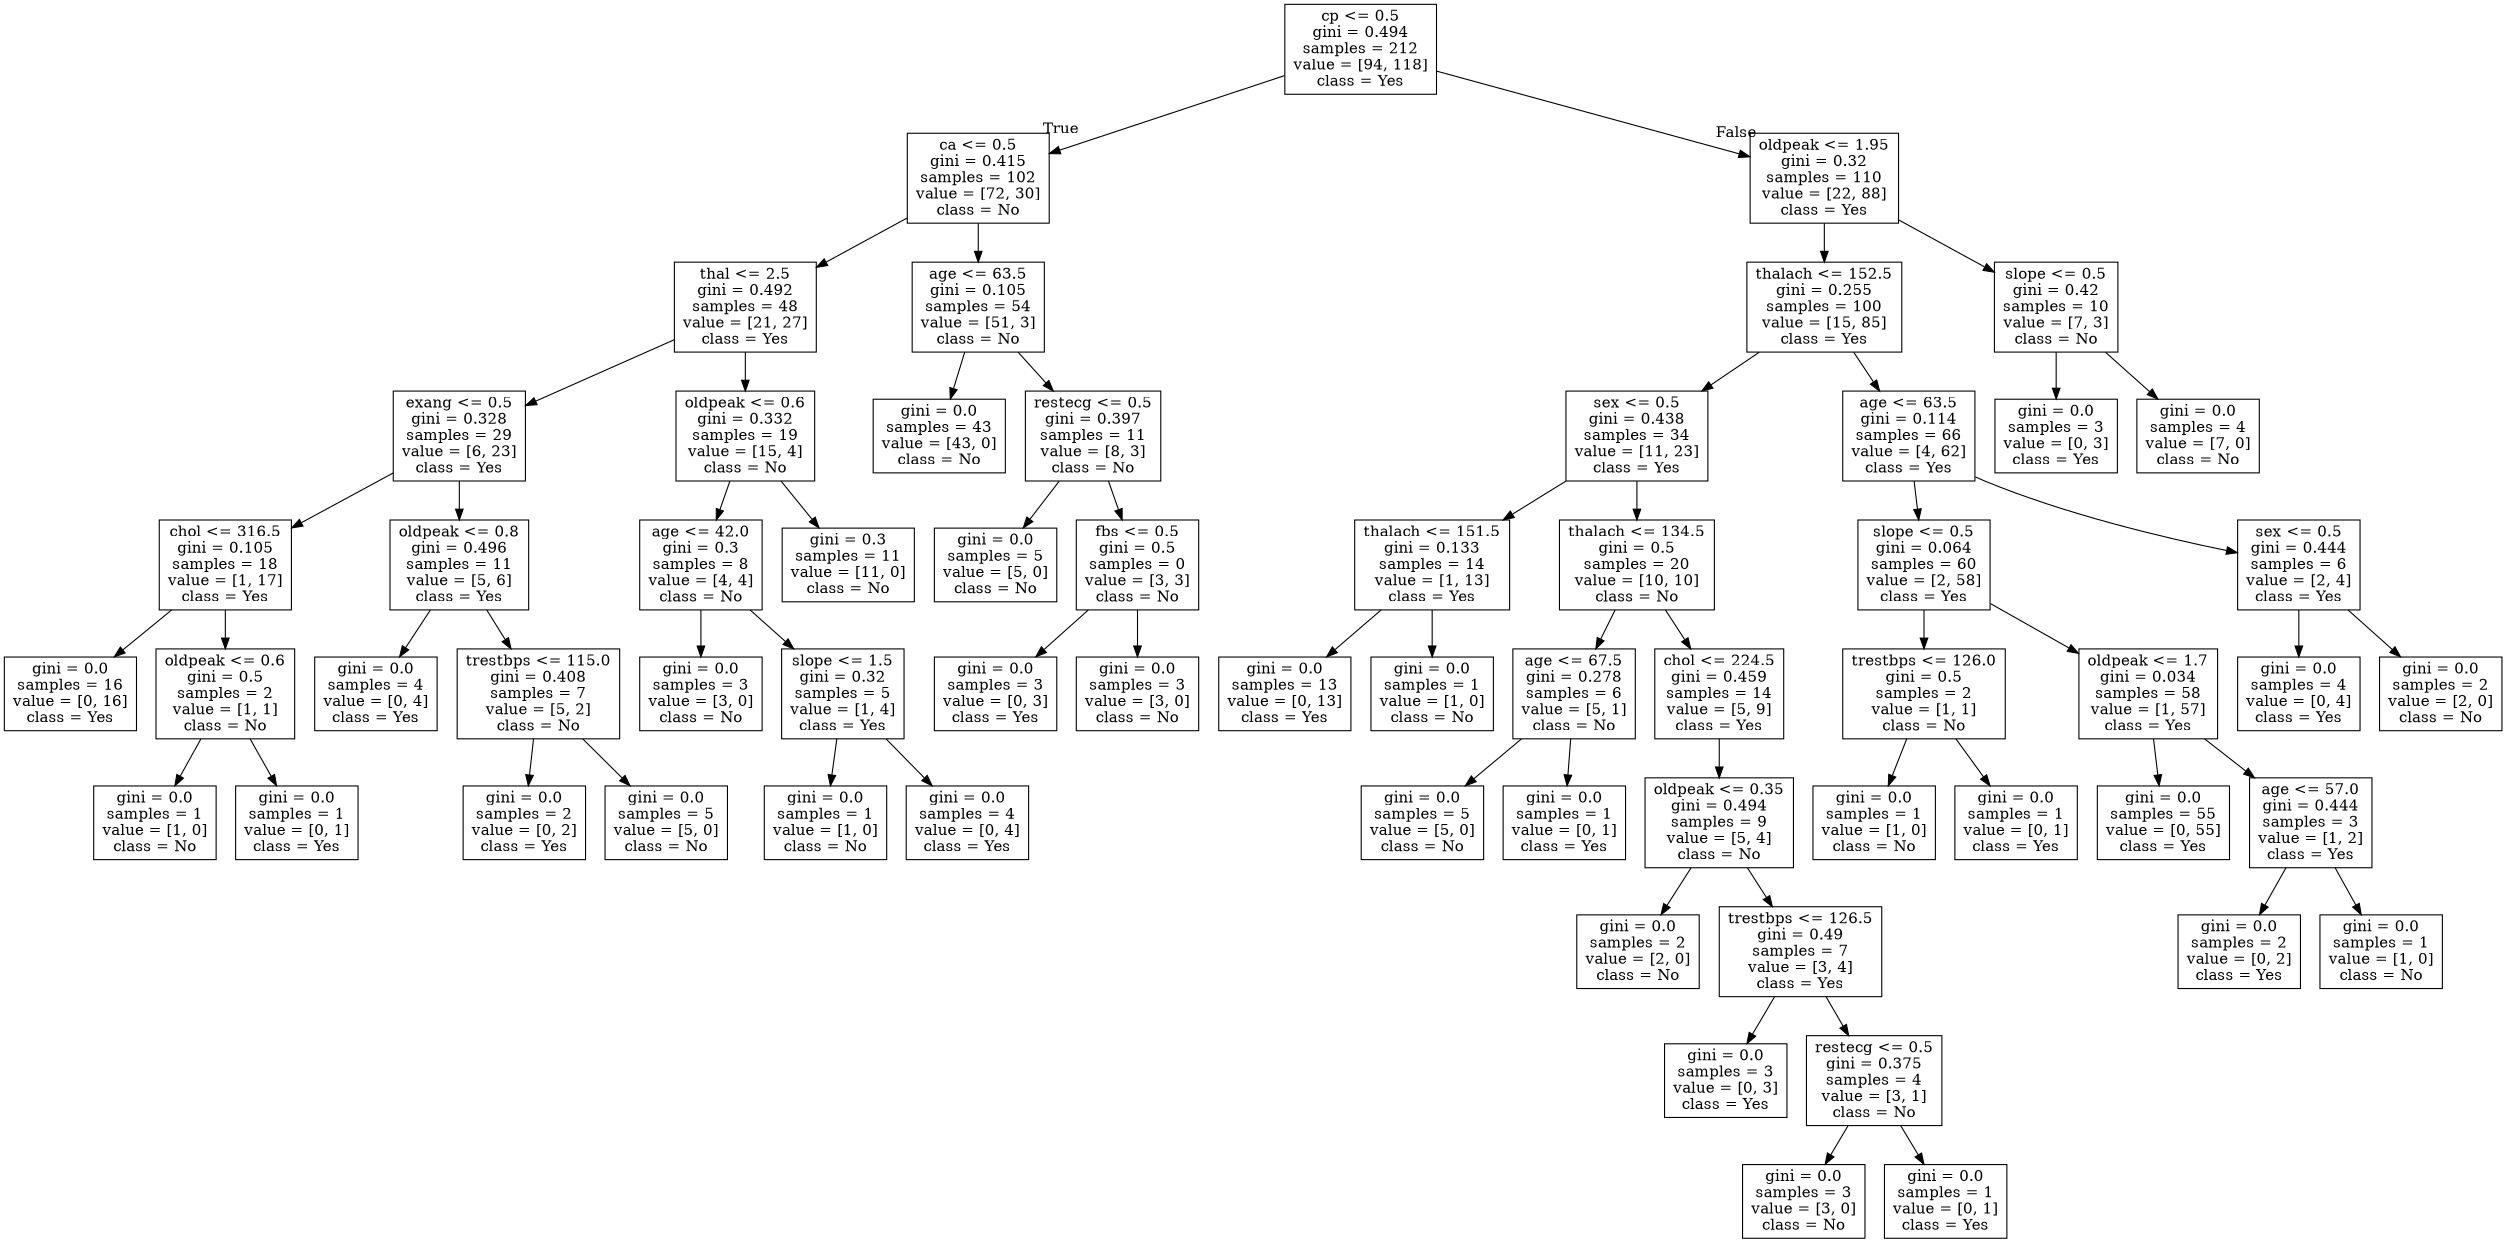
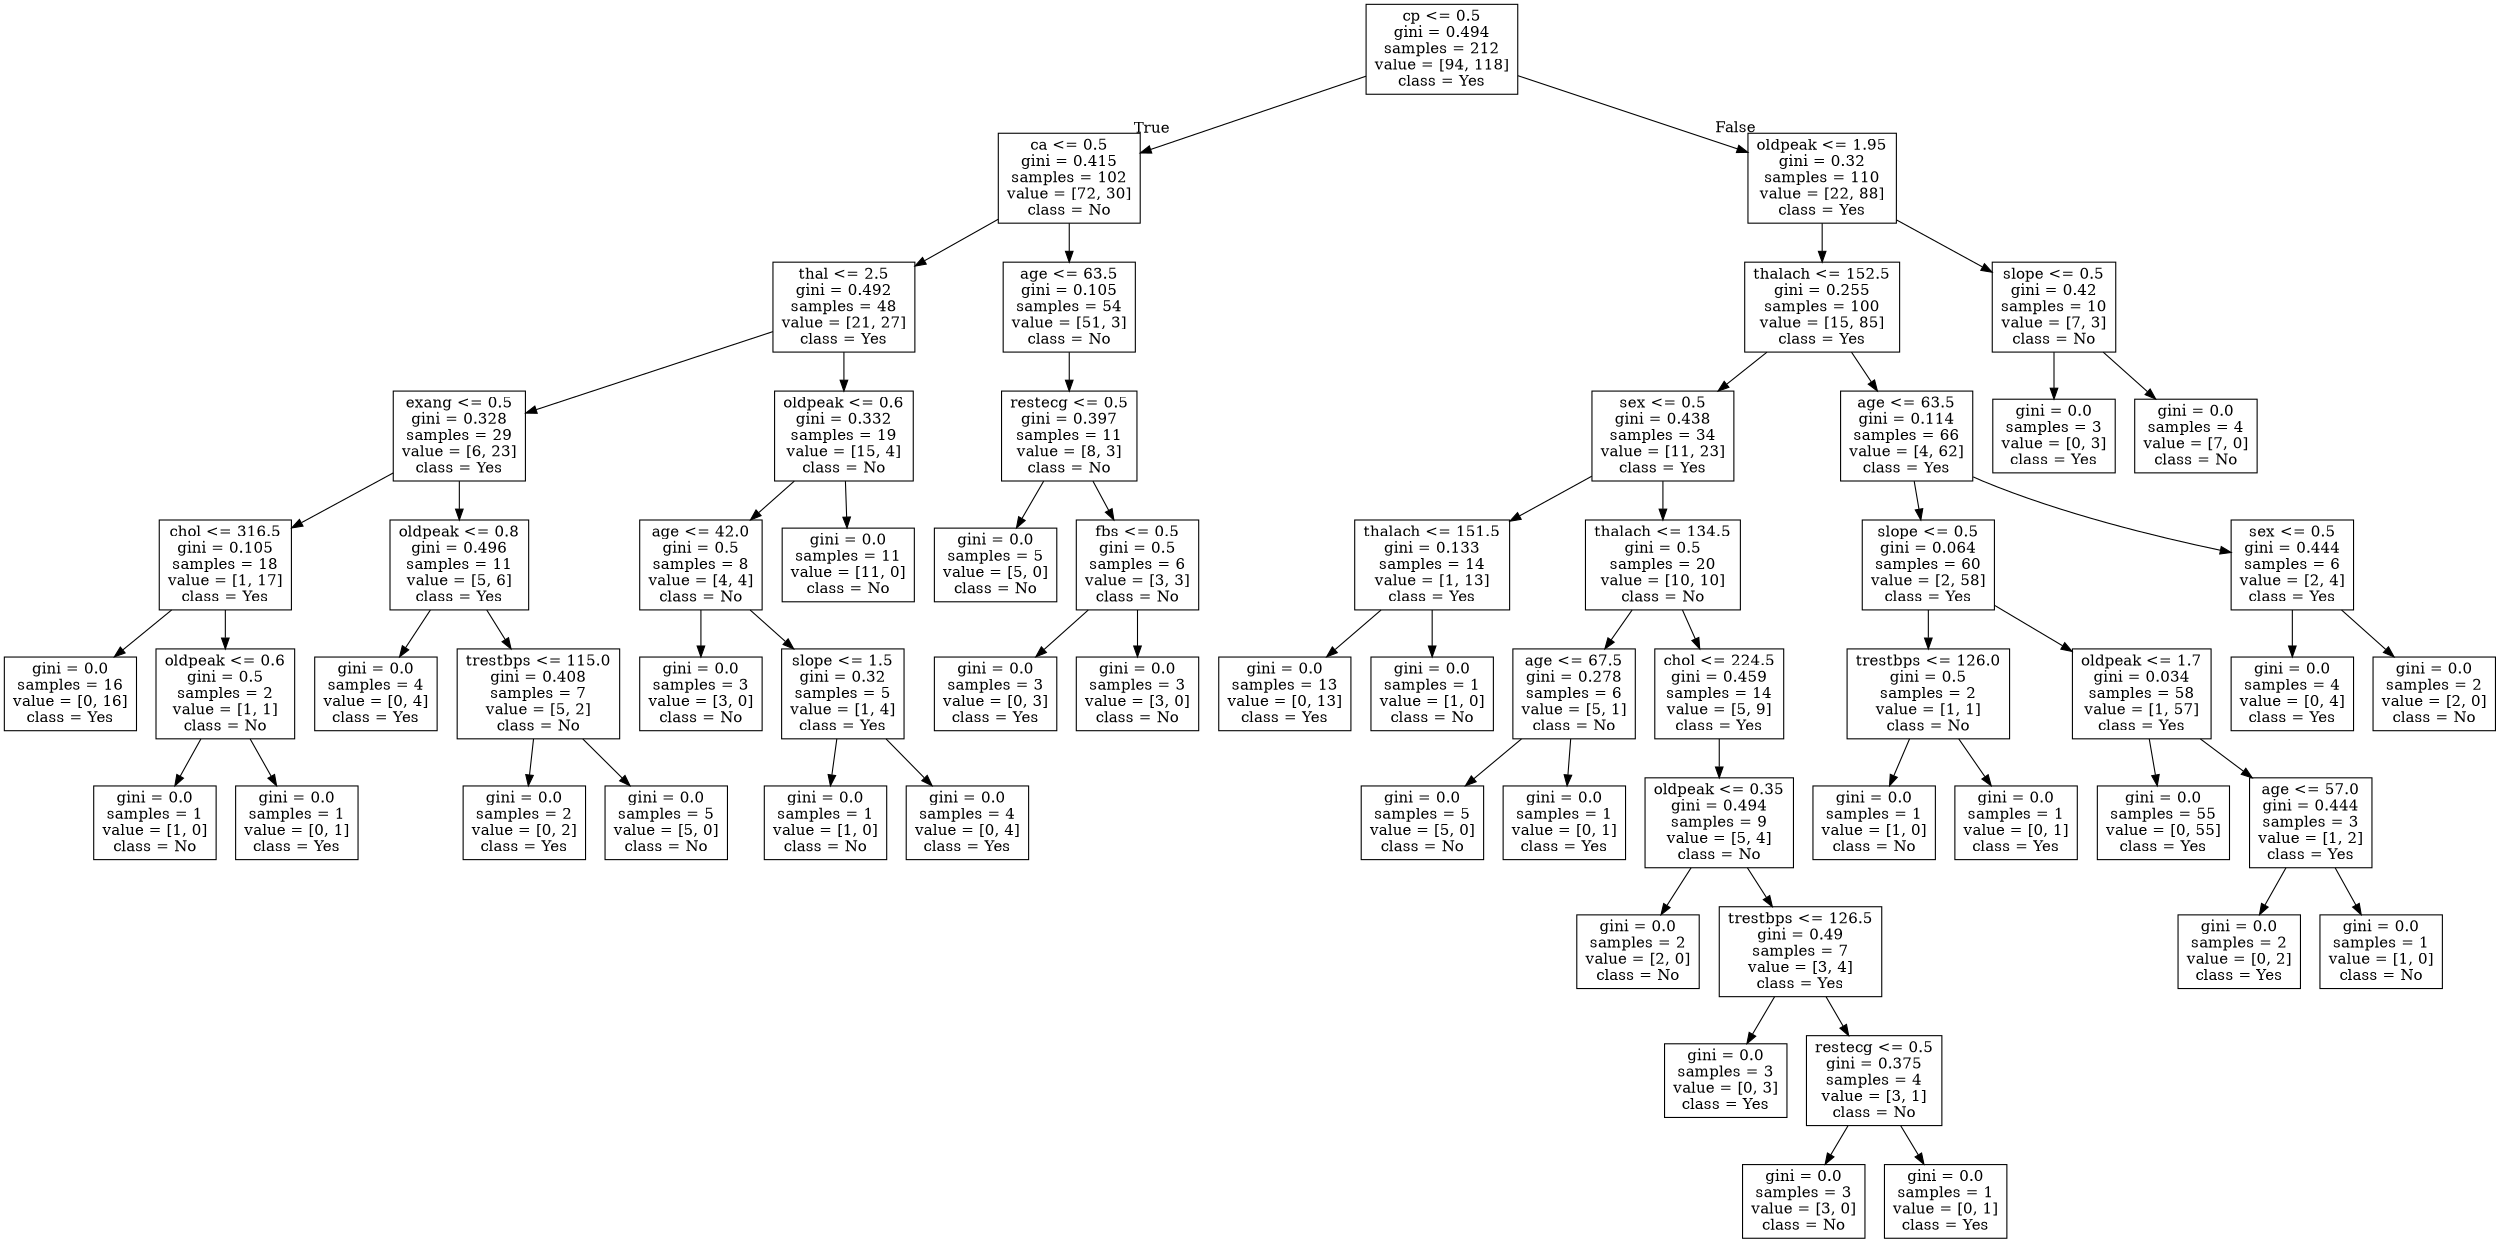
(939, 436) -> none
(701, 565) -> (701, 565)
(848, 565) -> (848, 565)
(1138, 565) -> (1138, 565)
